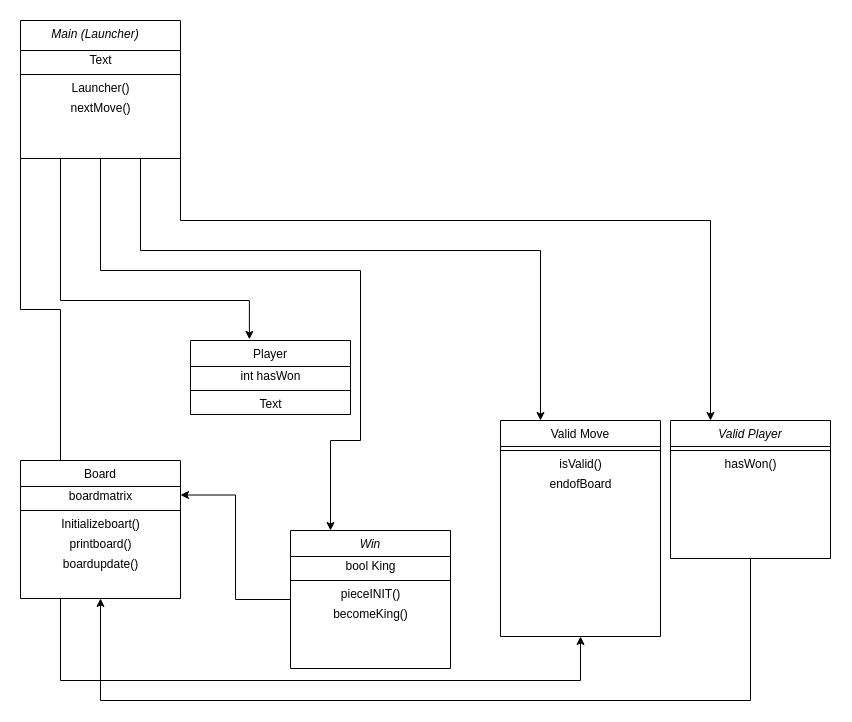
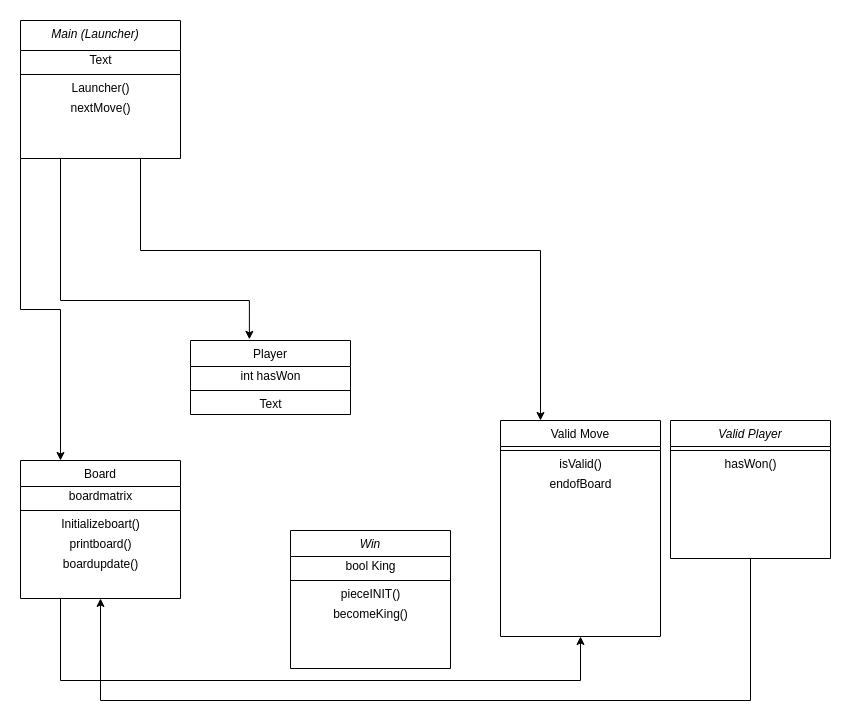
(512, 221) -> none
(317, 271) -> none
(61, 455) -> (61, 452)
(236, 550) -> none
